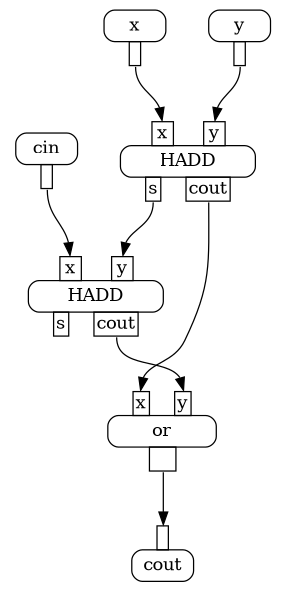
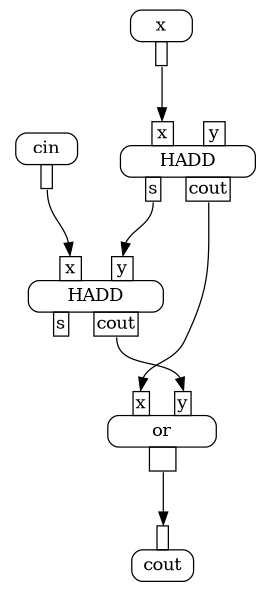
(239, 38) -> none
